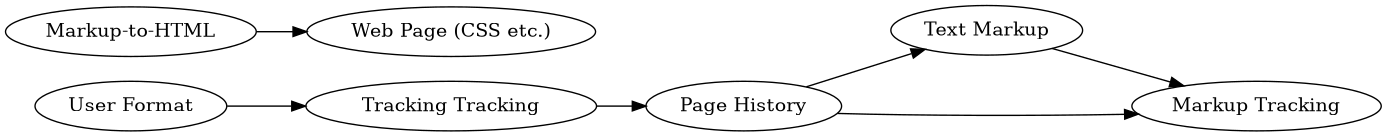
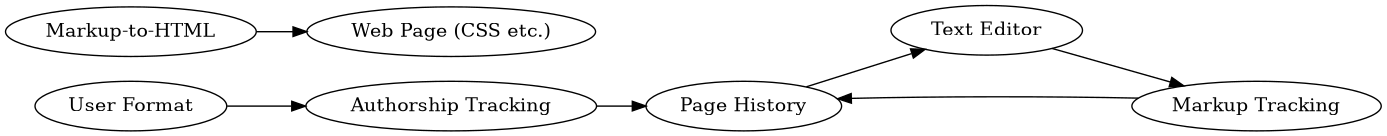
(987, 30) -> (987, 30)
(451, 106) -> (451, 106)
(981, 115) -> (995, 97)
